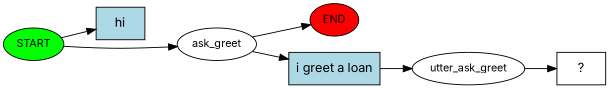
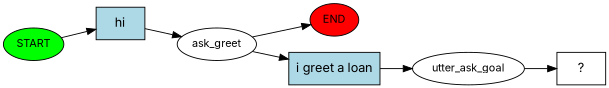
(116, 48) -> (159, 32)
(468, 69) -> (468, 69)
